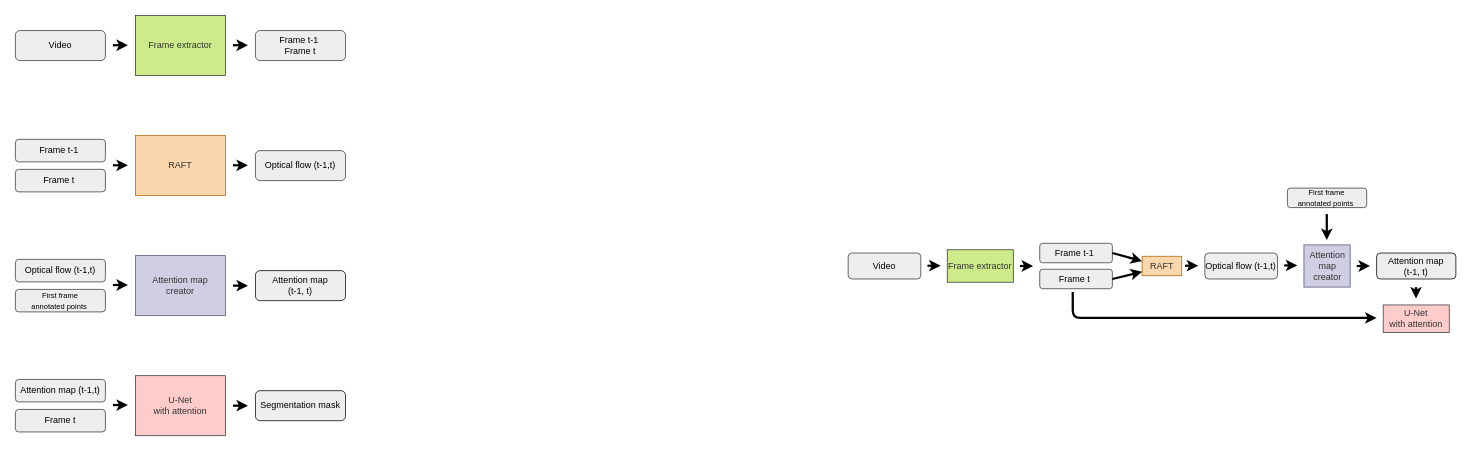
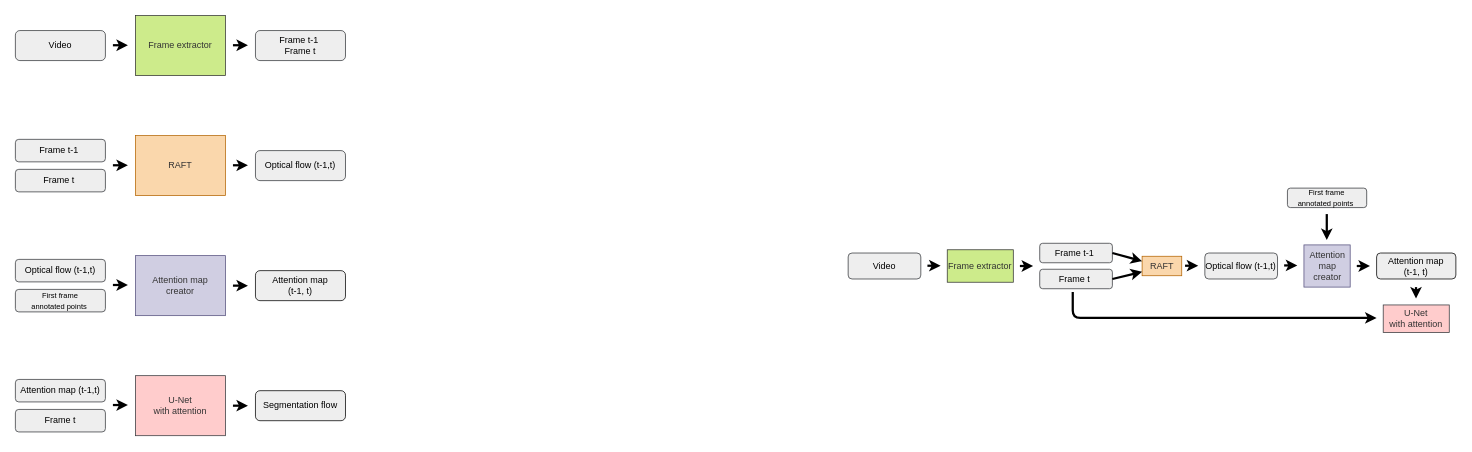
(300, 405) -> (300, 405)
